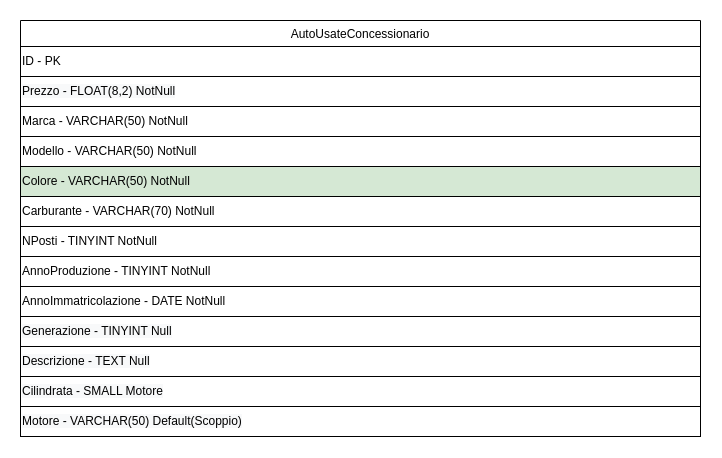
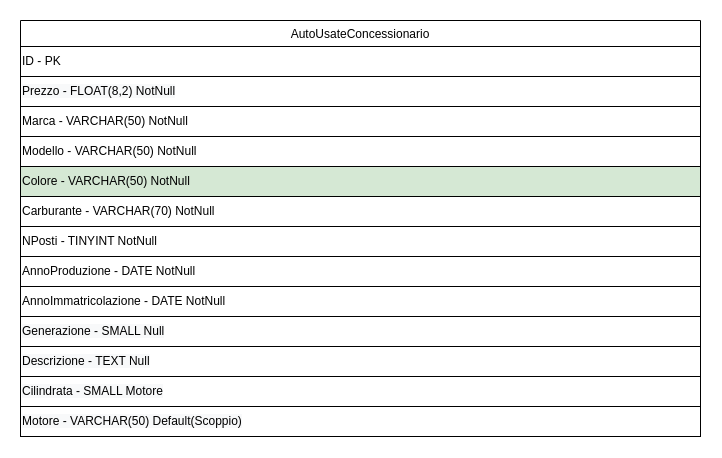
(121, 272) -> (111, 272)
(101, 332) -> (94, 332)
